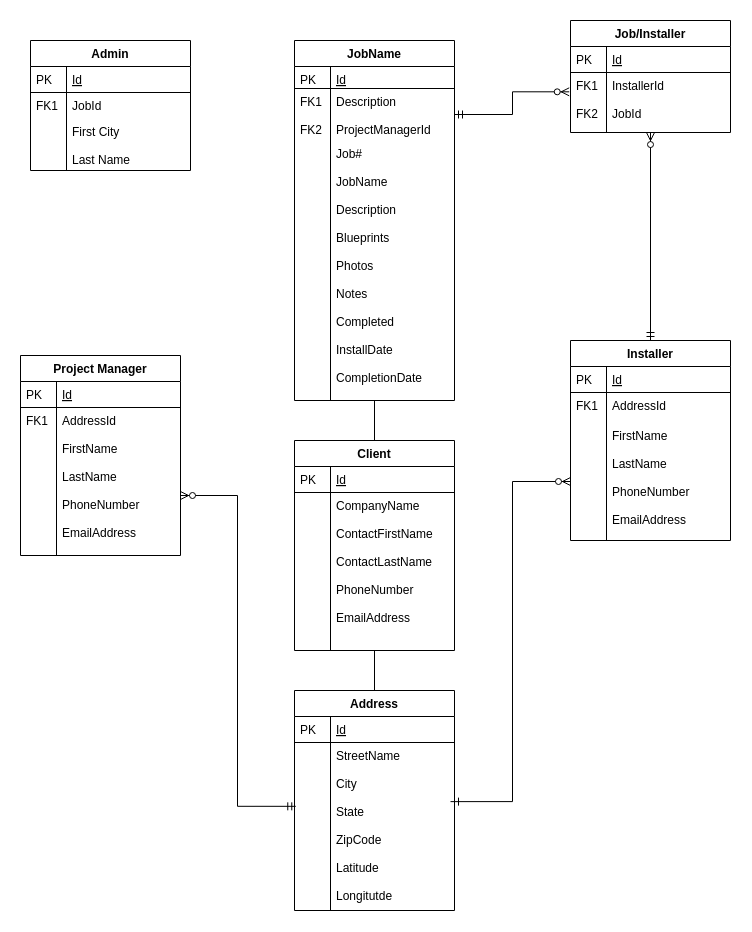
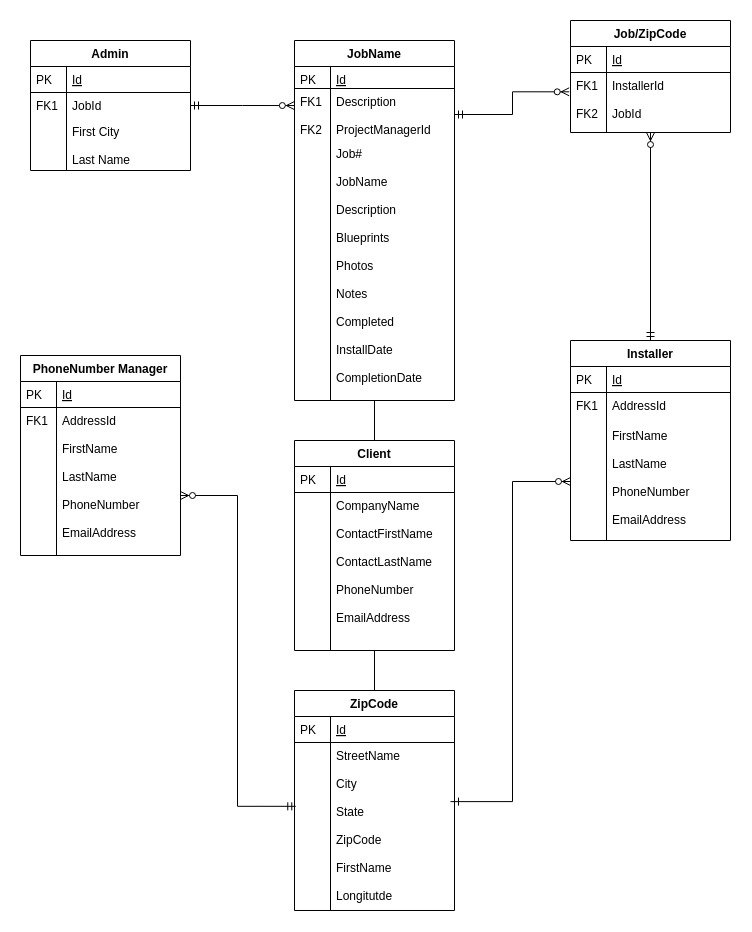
(650, 34) -> (650, 34)
none -> (242, 106)
(100, 369) -> (100, 369)
(374, 704) -> (374, 704)
(370, 756) -> (370, 756)
